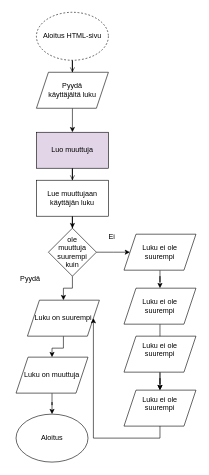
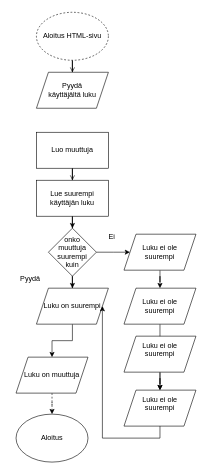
(72, 118) -> none
(72, 150) -> (72, 150)
(72, 198) -> (72, 198)
(72, 252) -> (72, 252)
(63, 318) -> (72, 306)
(52, 404) -> (52, 404)
